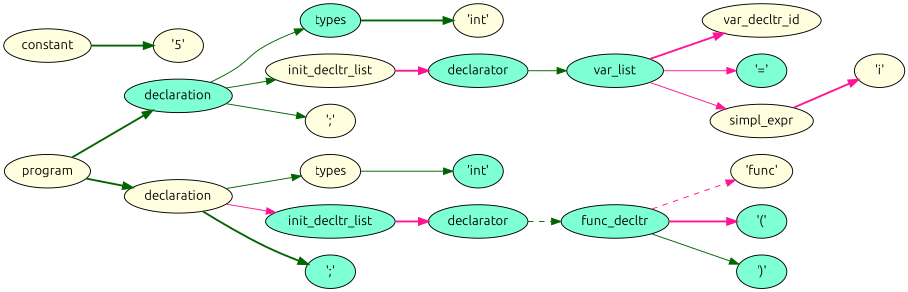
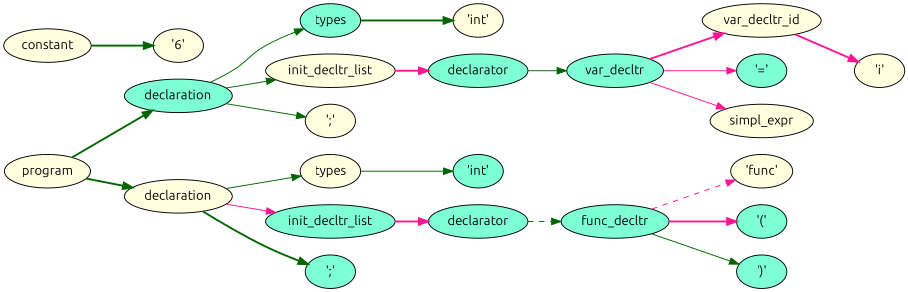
(178, 46) -> (178, 46)
(615, 71) -> (615, 71)
(821, 96) -> (822, 46)
